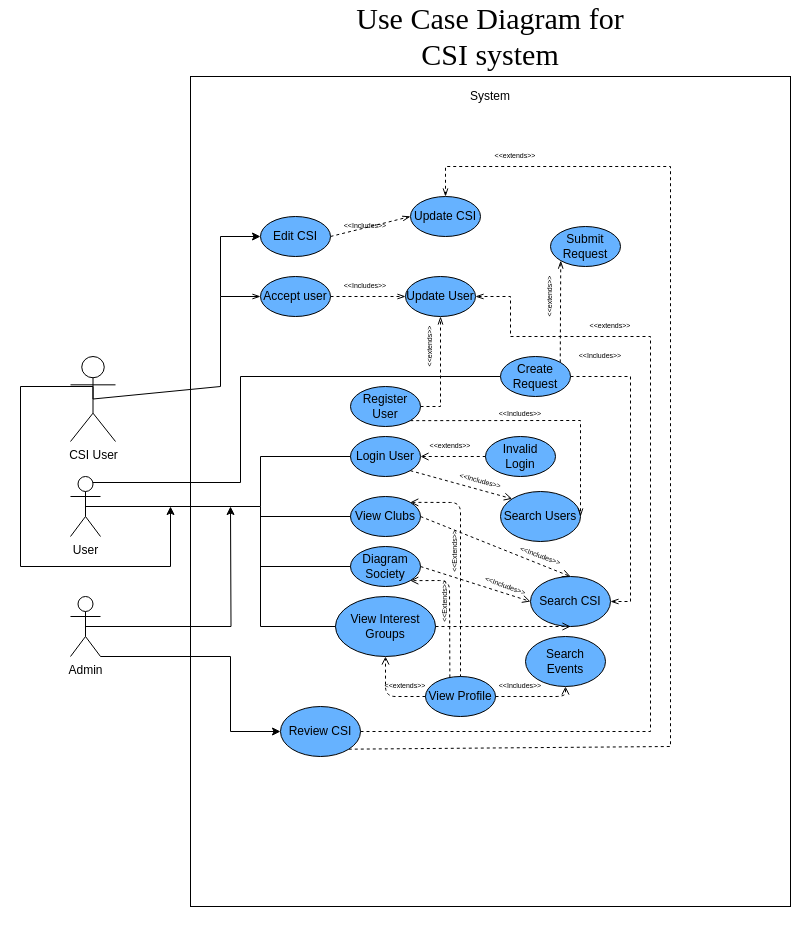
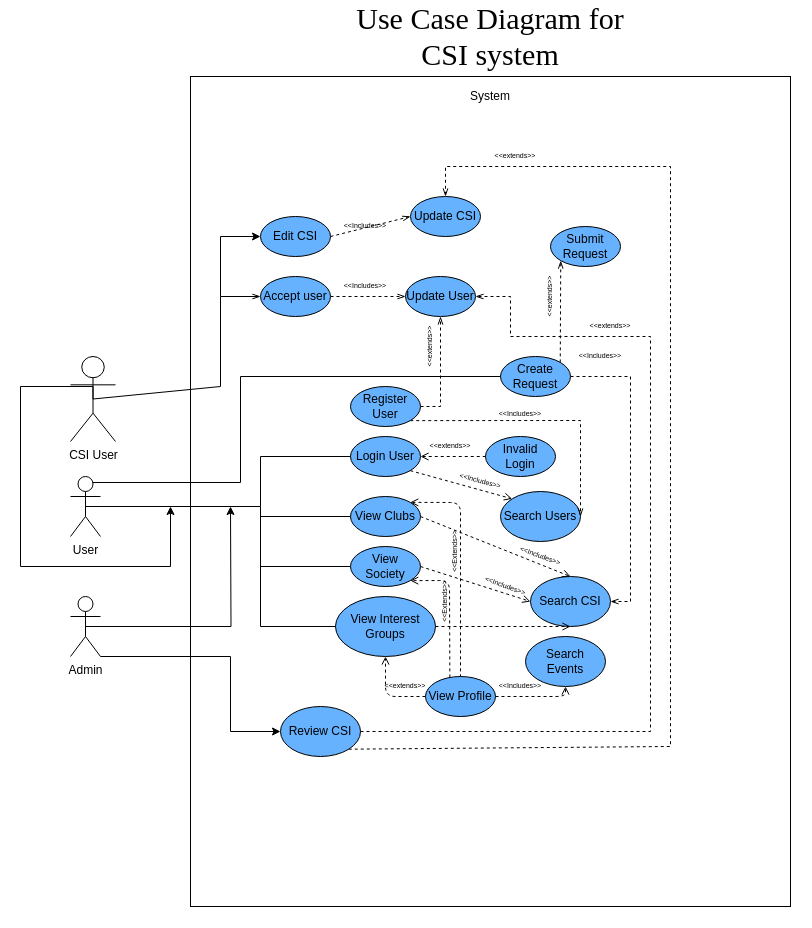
(386, 567) -> (386, 567)
